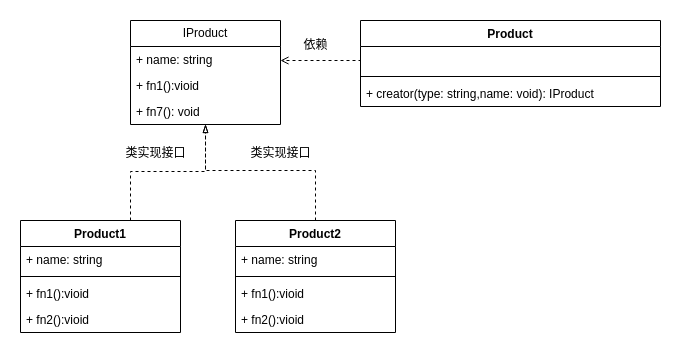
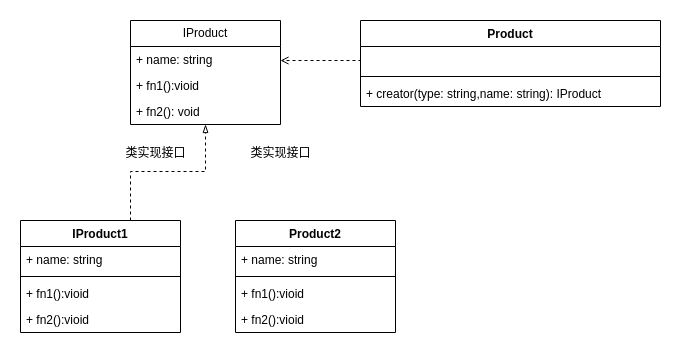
(316, 46) -> none
(499, 95) -> (505, 95)
(174, 113) -> (174, 113)
(287, 171) -> none
(101, 235) -> (101, 235)
